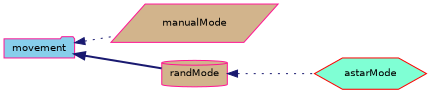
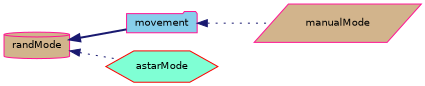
(123, 62) -> (103, 34)
